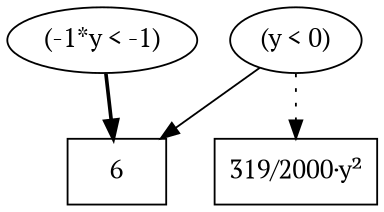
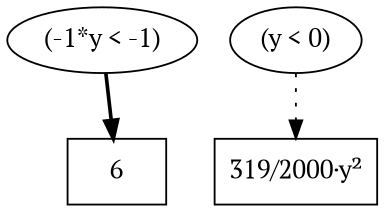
(218, 98) -> none
